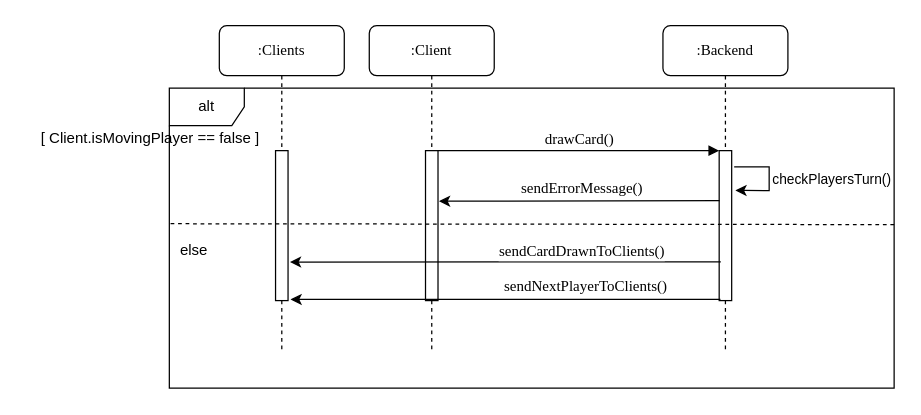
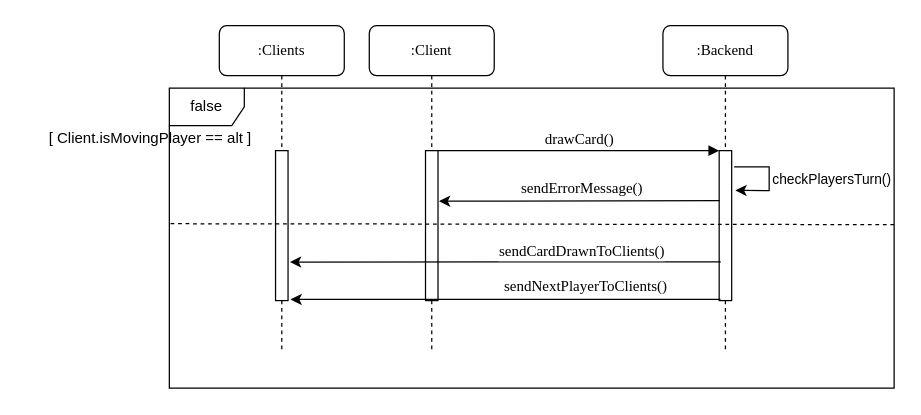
(207, 107) -> (207, 107)
(151, 138) -> (151, 138)
(194, 251) -> none
